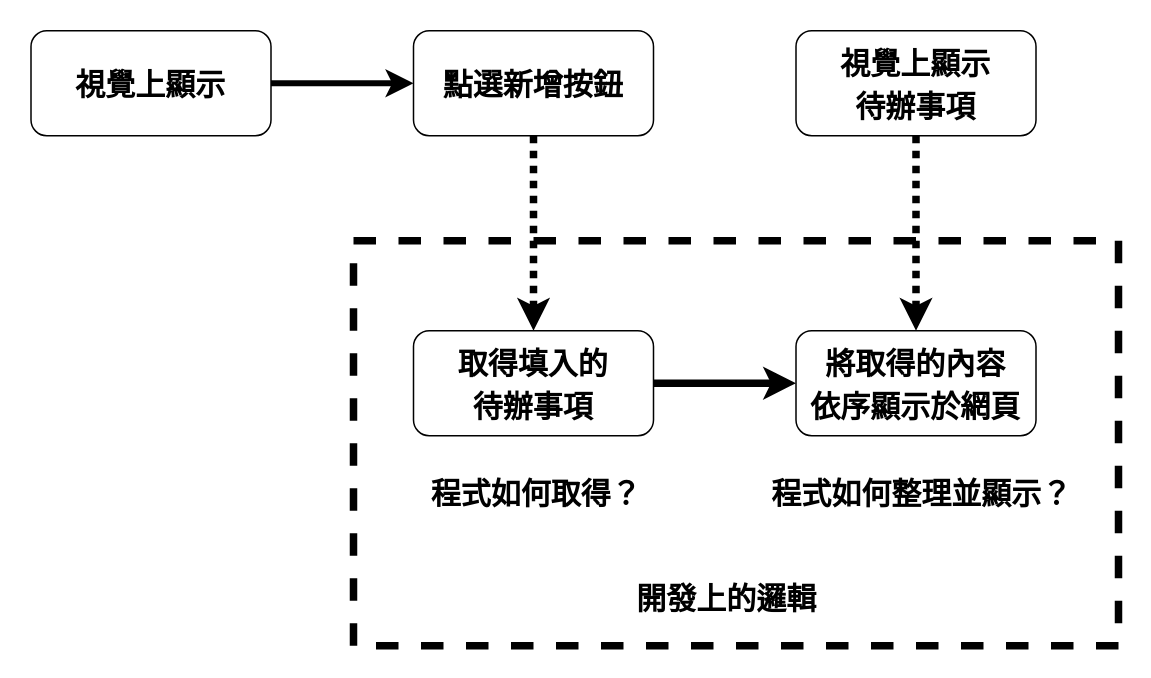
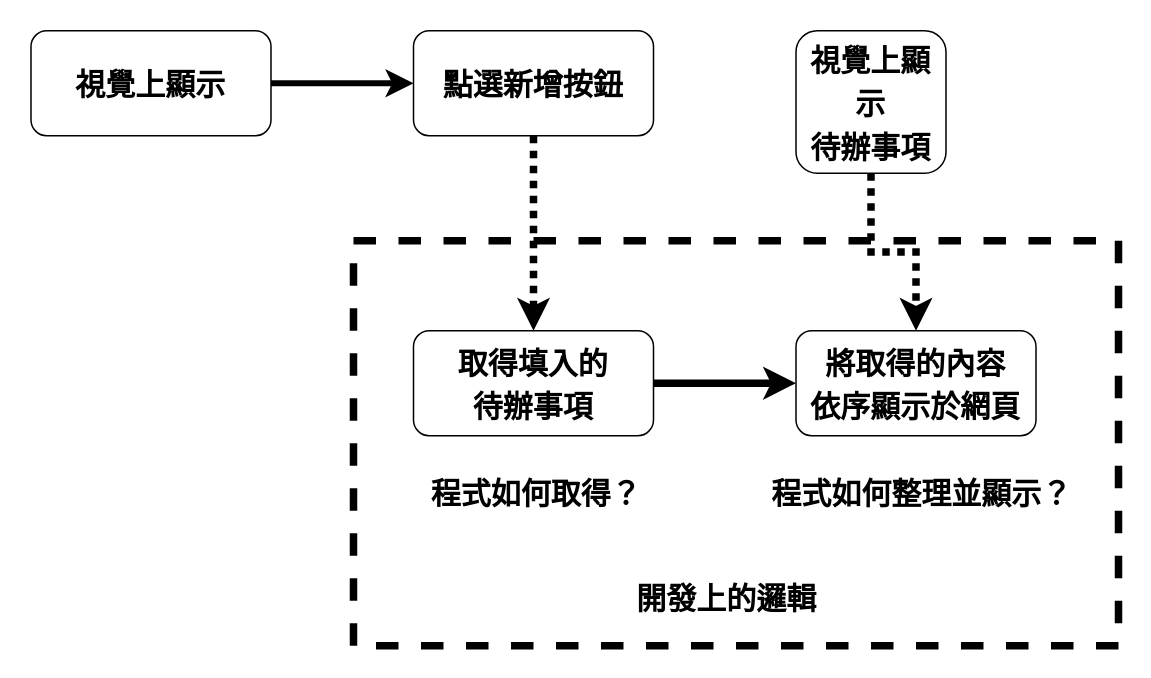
(916, 83) -> (871, 102)
